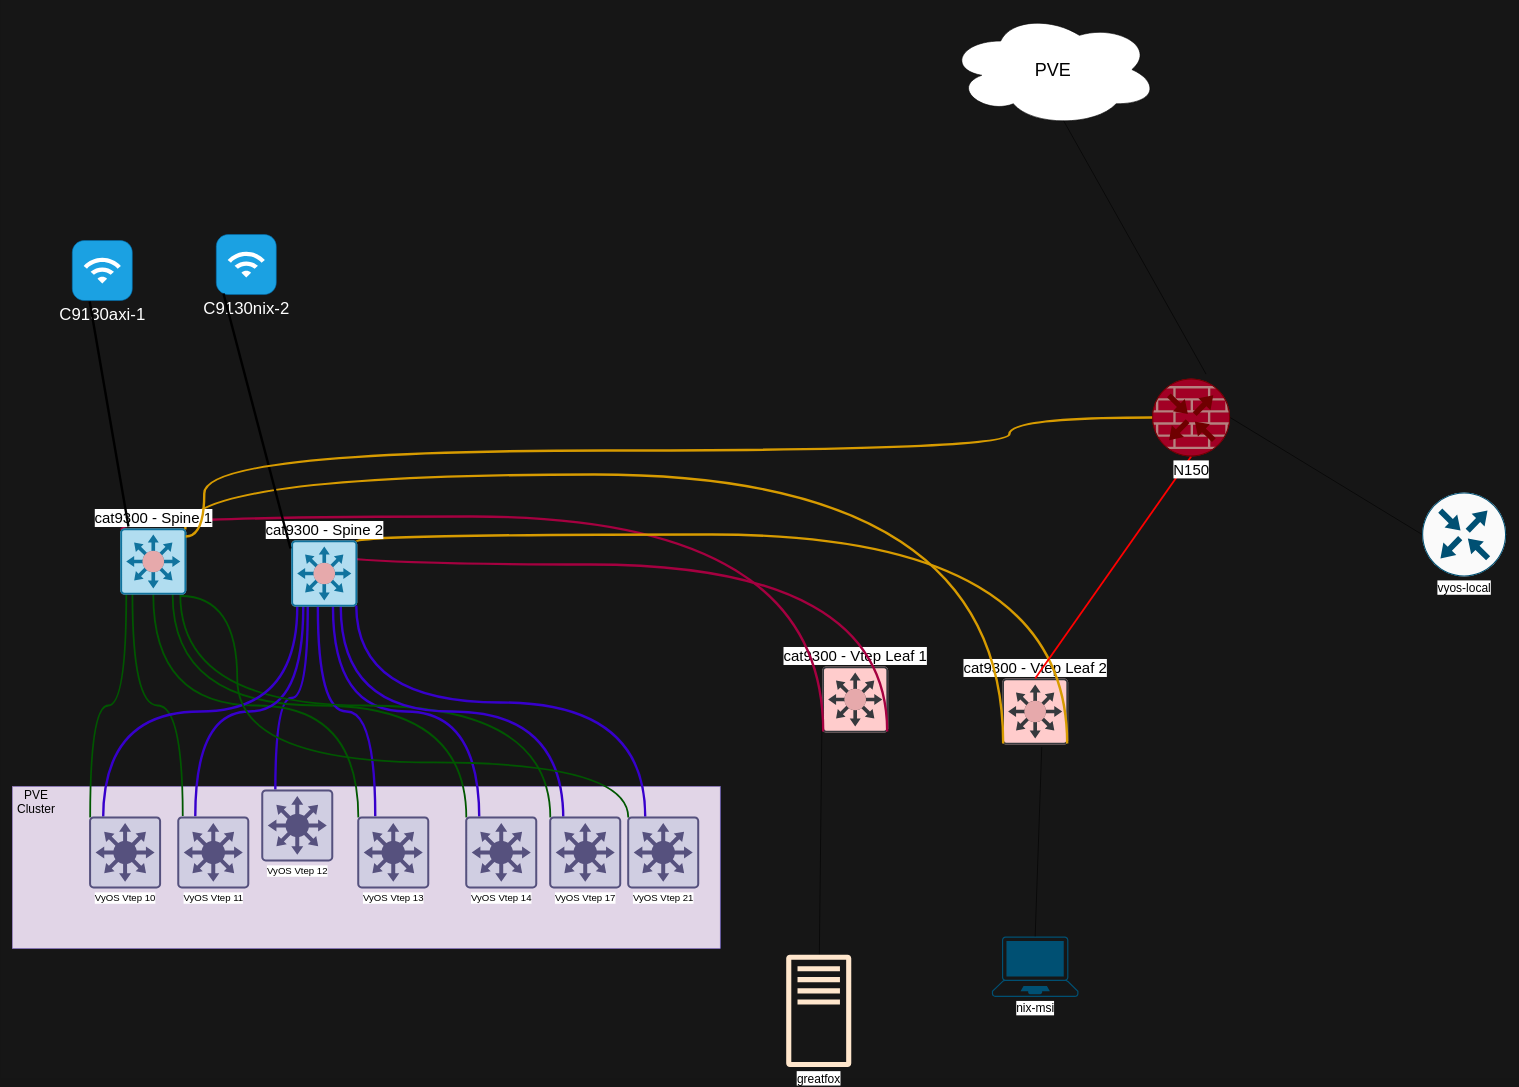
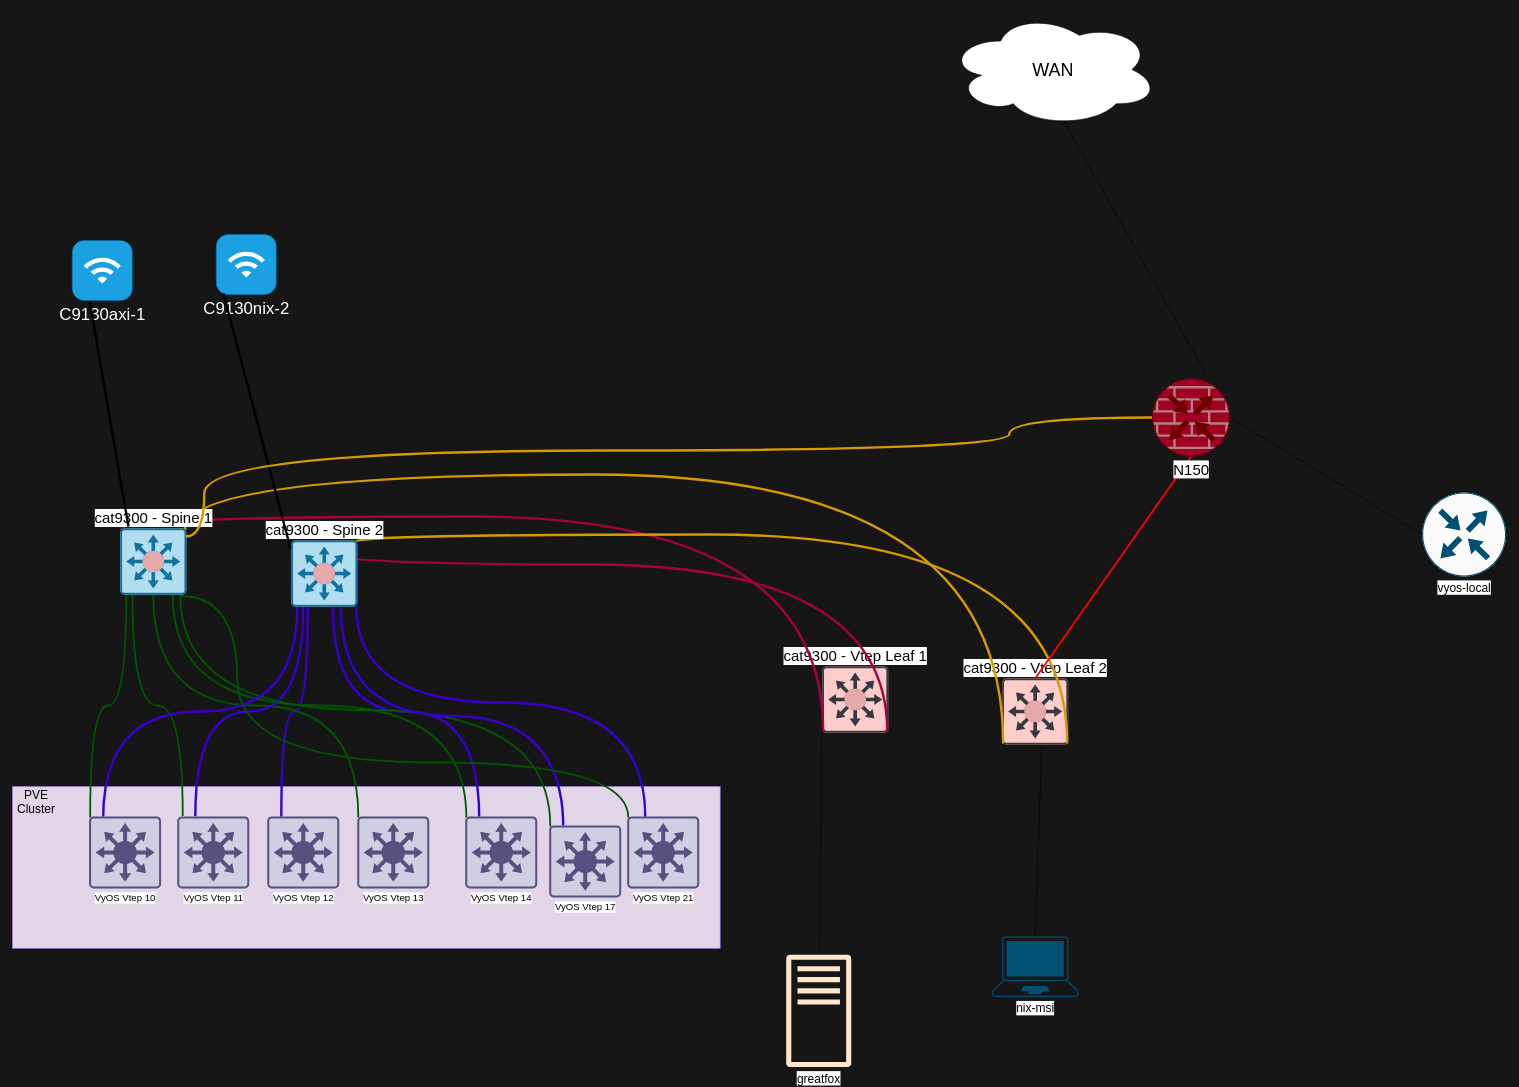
(1053, 69) -> (1053, 69)
(347, 711) -> none
(297, 825) -> (303, 852)
(585, 852) -> (585, 861)
